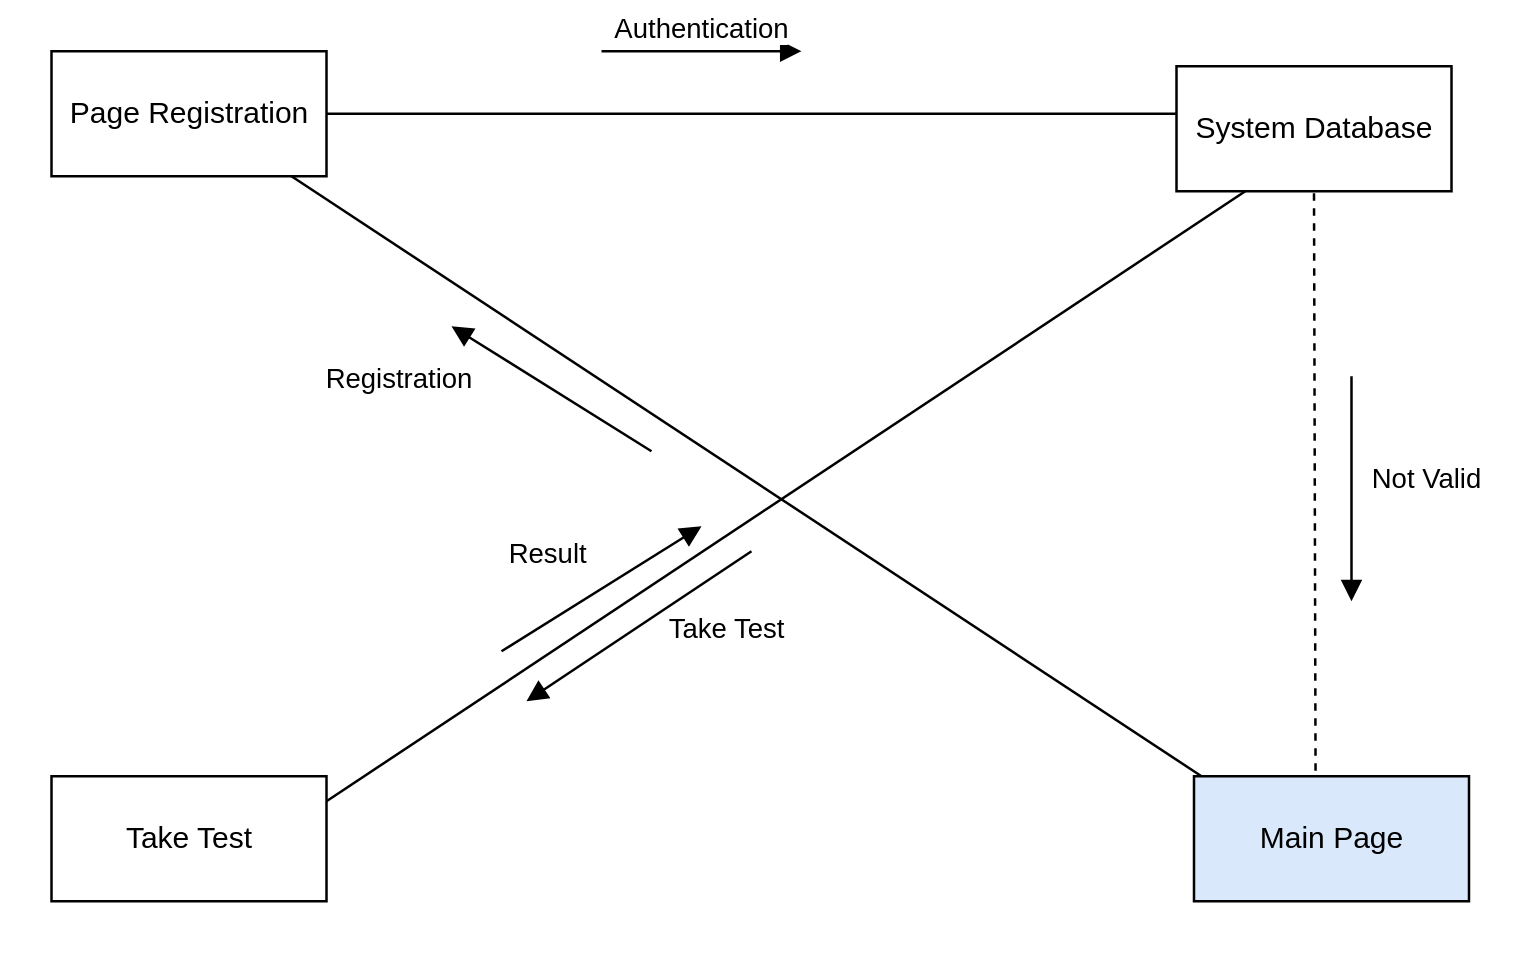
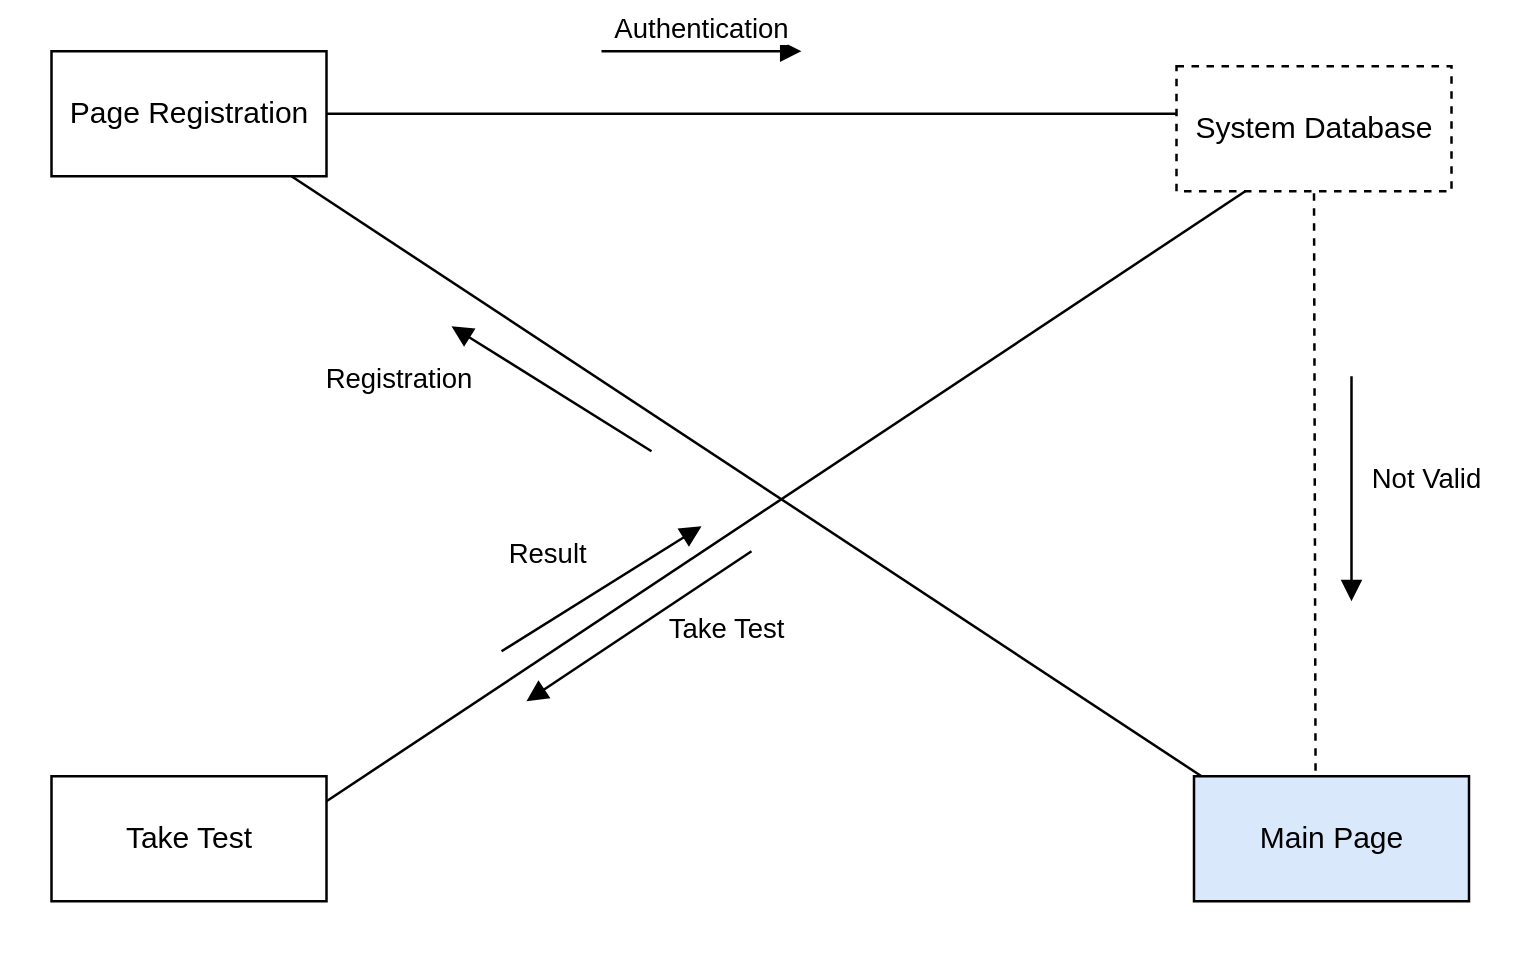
(1314, 129) -> (1314, 129)
